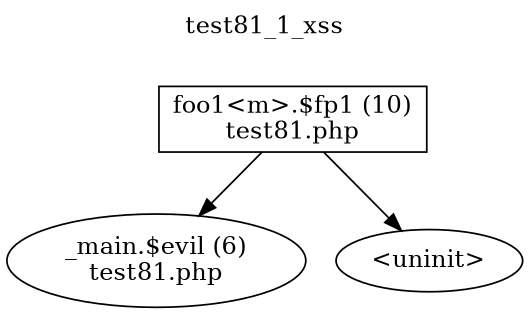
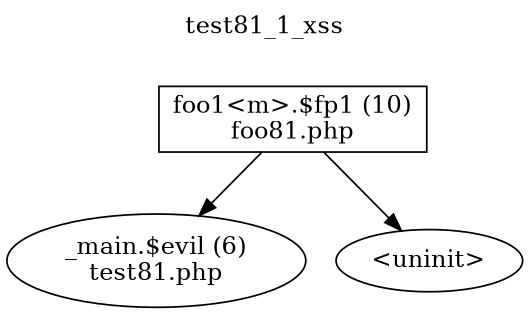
(293, 119) -> (293, 119)
